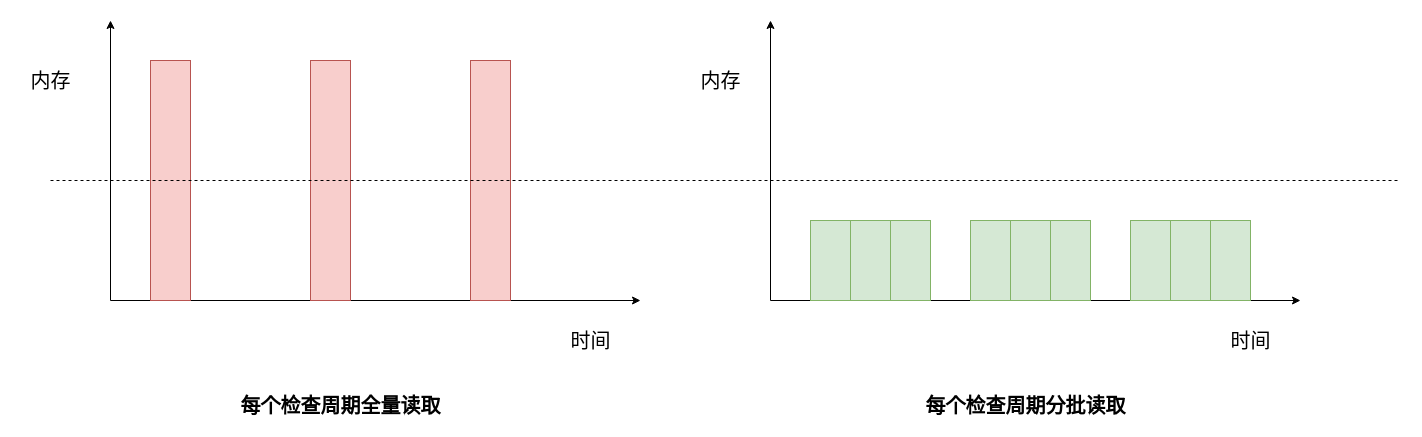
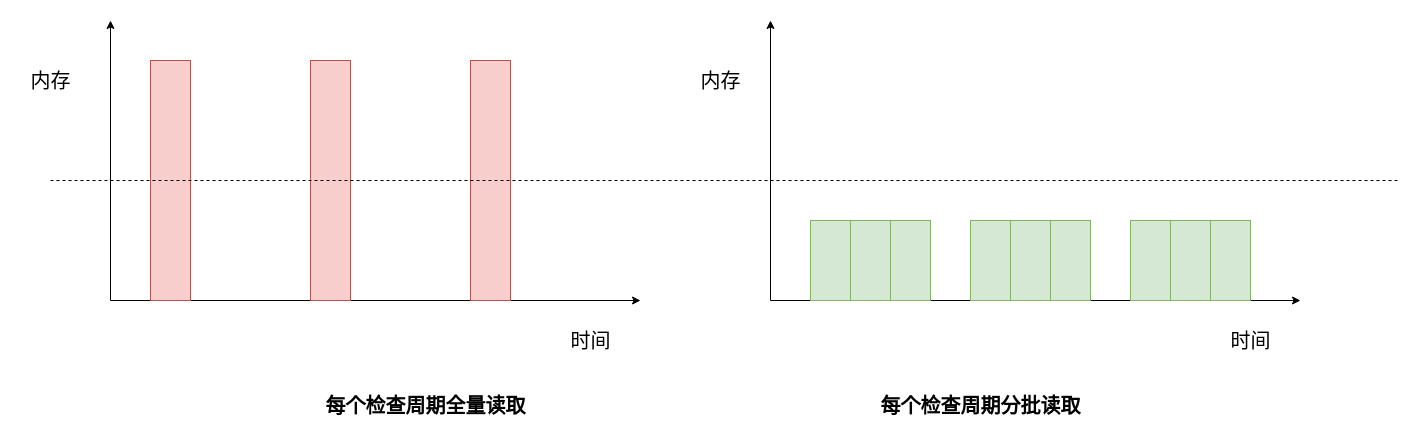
(341, 406) -> (426, 406)
(1026, 406) -> (981, 406)
